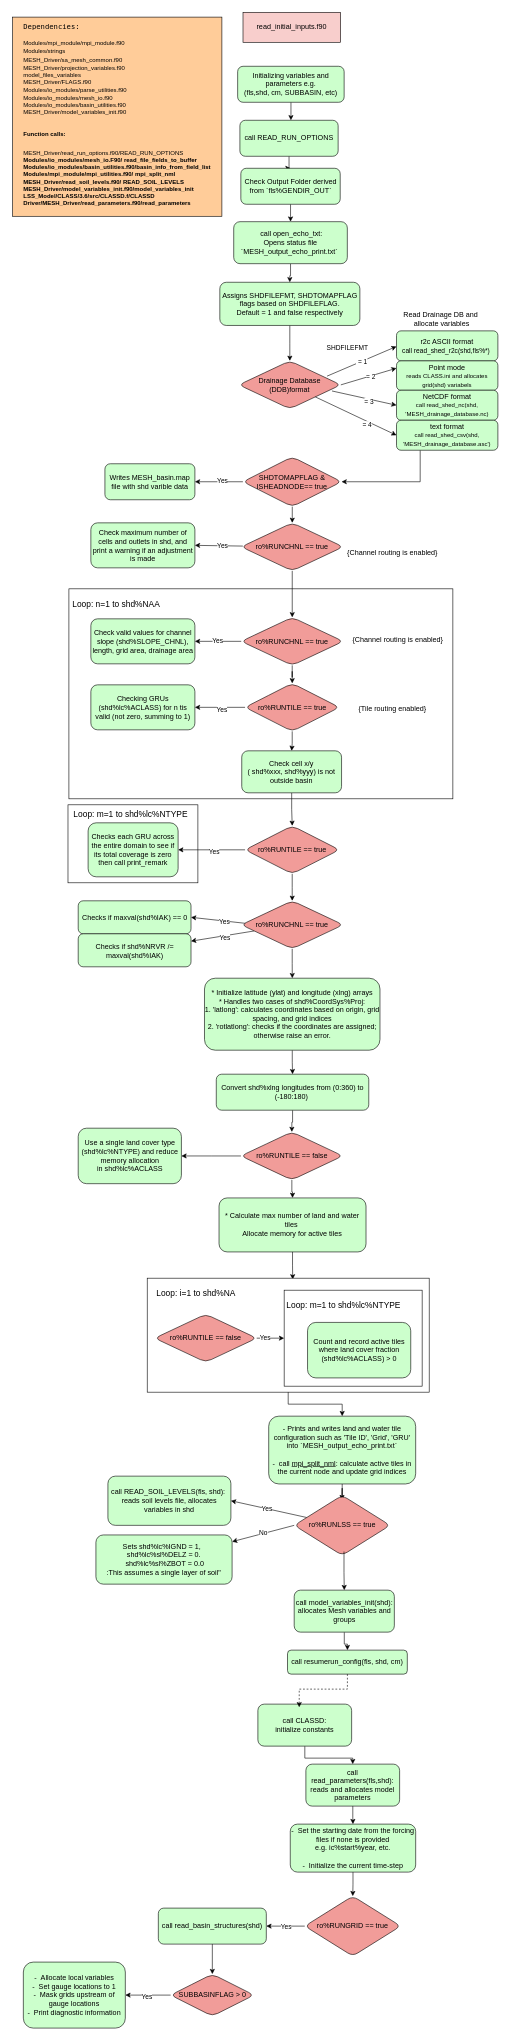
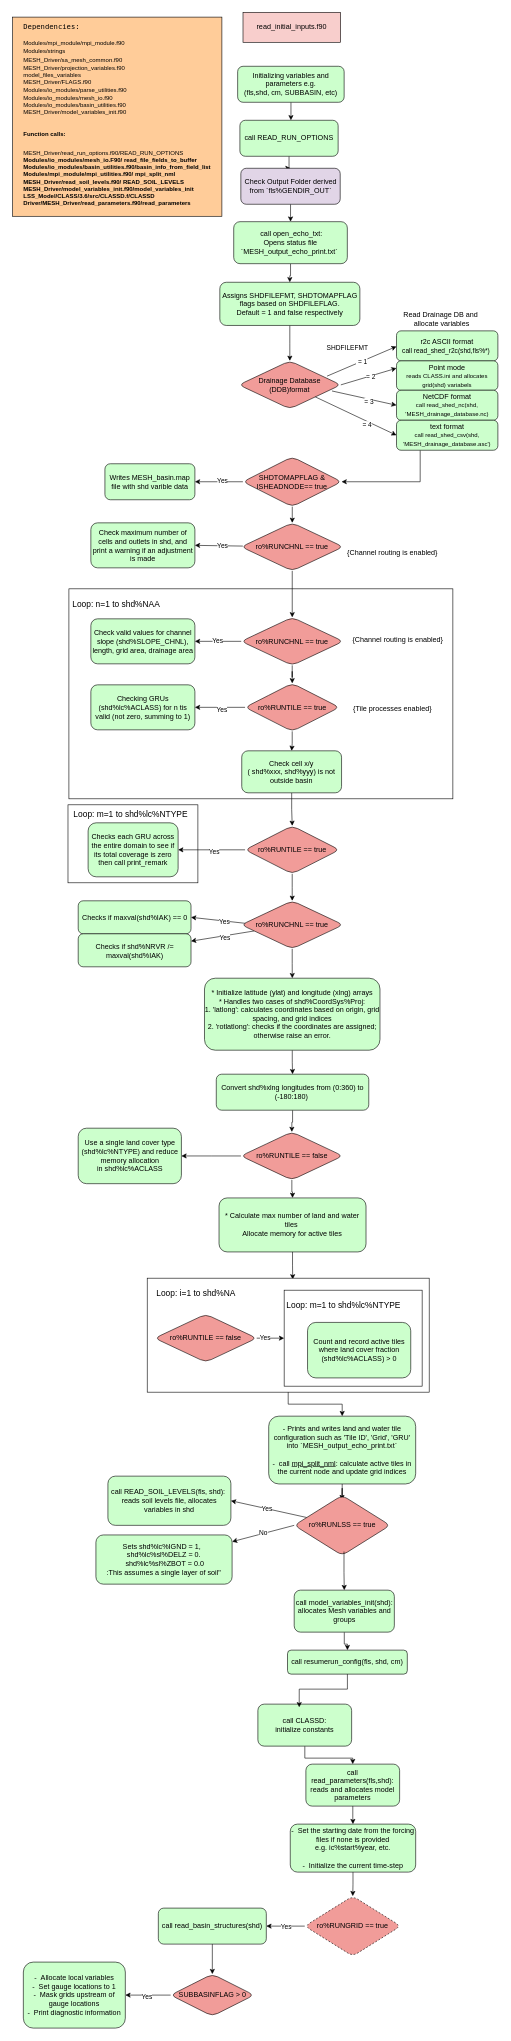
(290, 186) -> (290, 186)
(392, 709) -> (392, 709)
(325, 1689) -> (325, 1689)
(353, 1926) -> (353, 1926)
